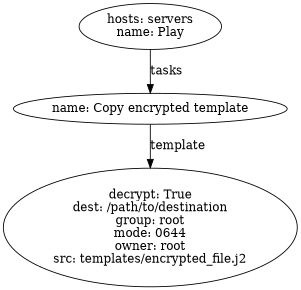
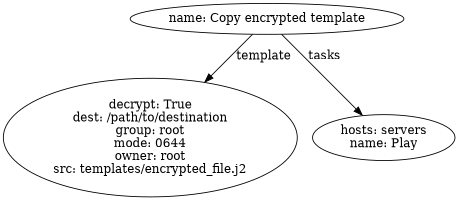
(150, 67) -> (319, 72)
